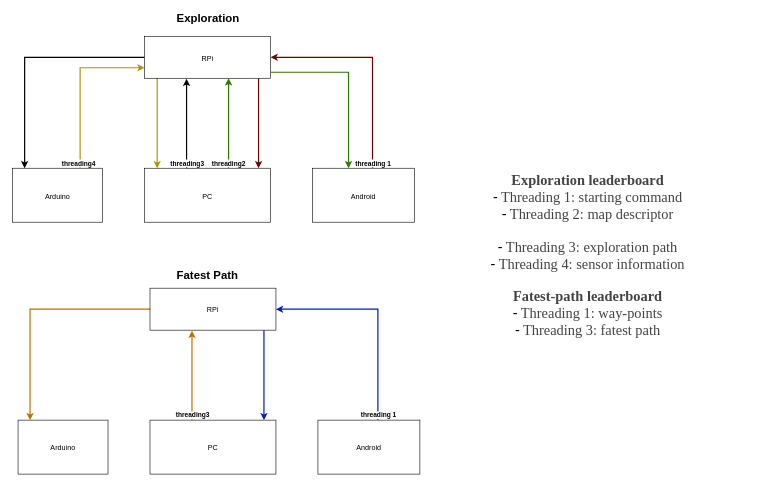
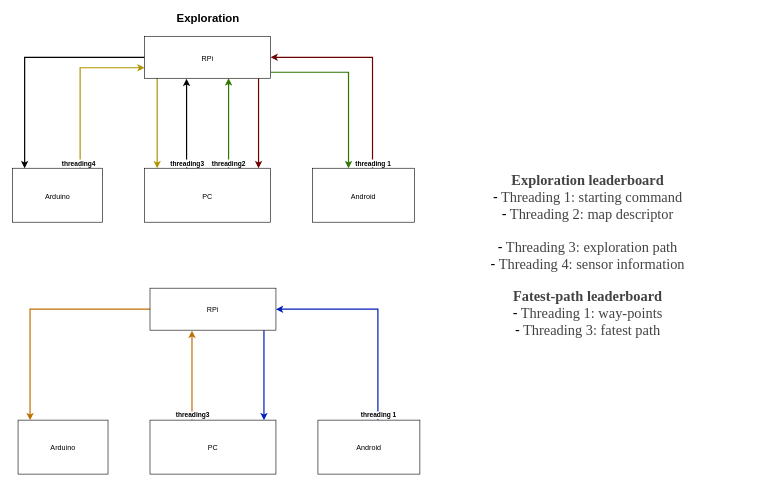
(207, 276) -> none
